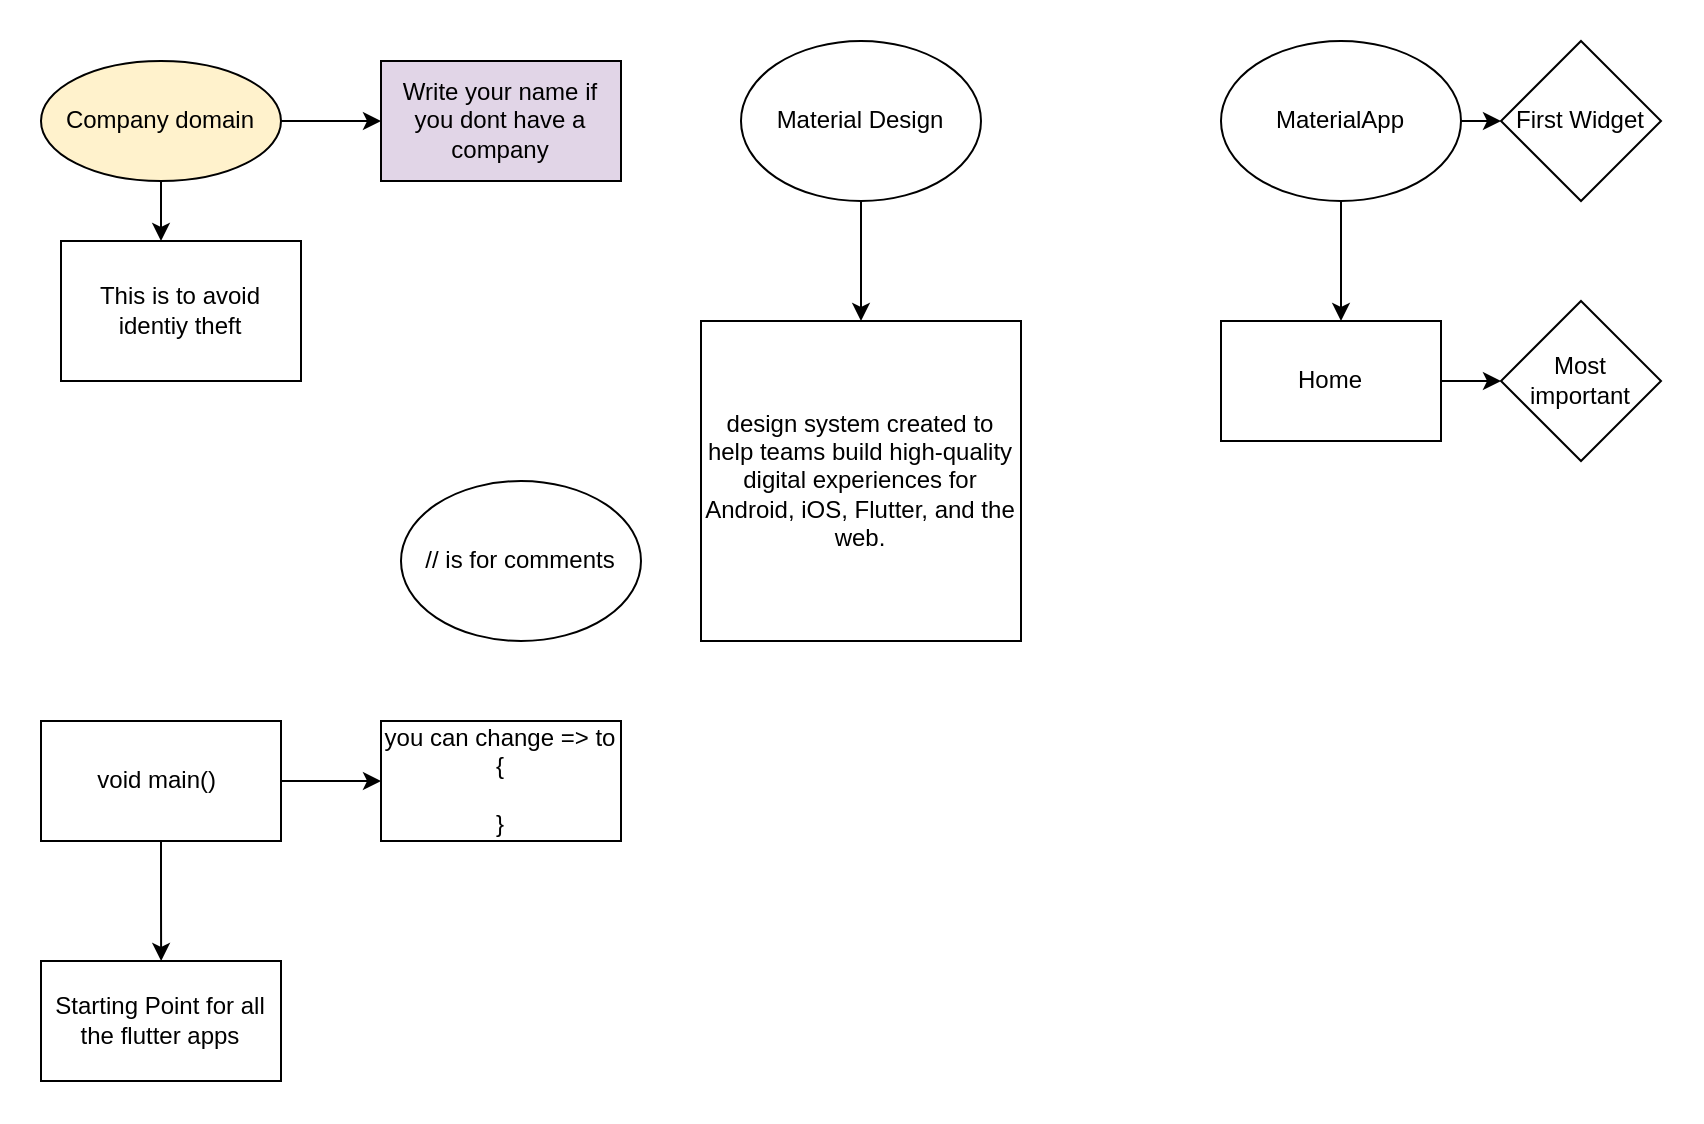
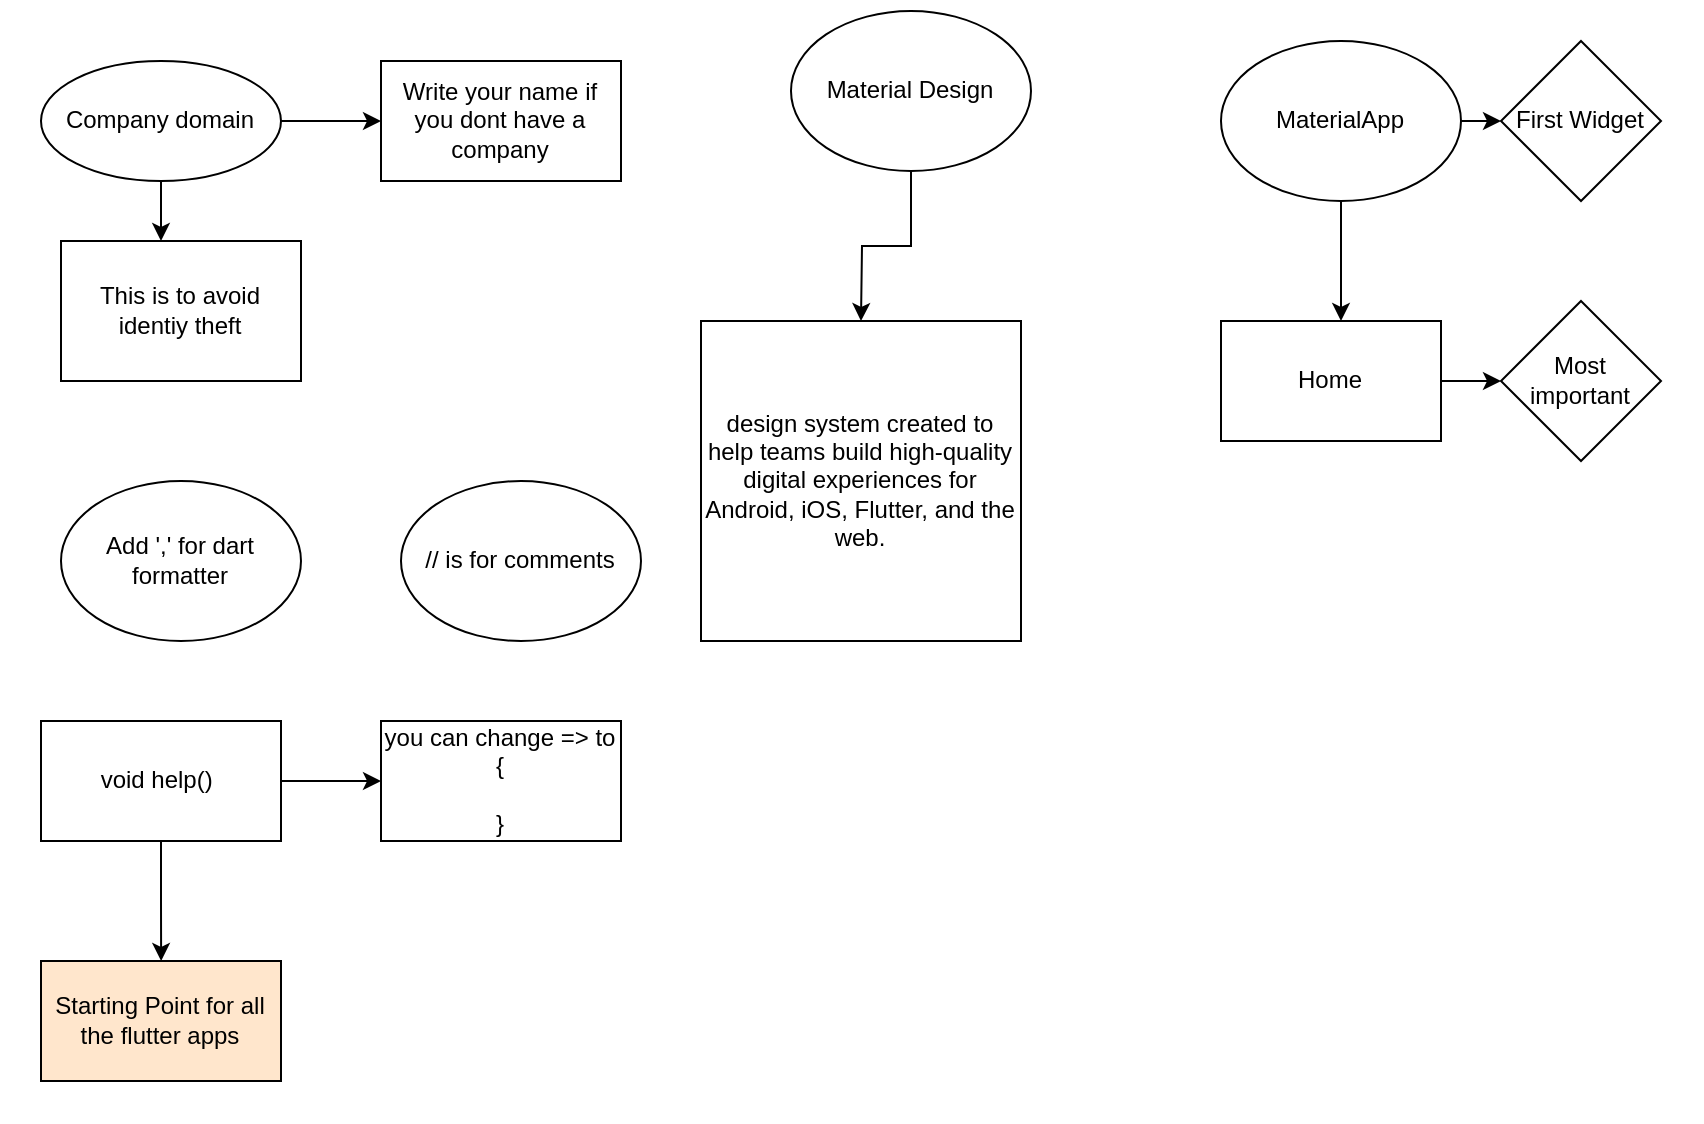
(161, 121) -> (161, 121)
(501, 121) -> (501, 121)
(861, 121) -> (911, 91)
none -> (181, 561)
(161, 781) -> (161, 781)
(161, 1021) -> (161, 1021)
